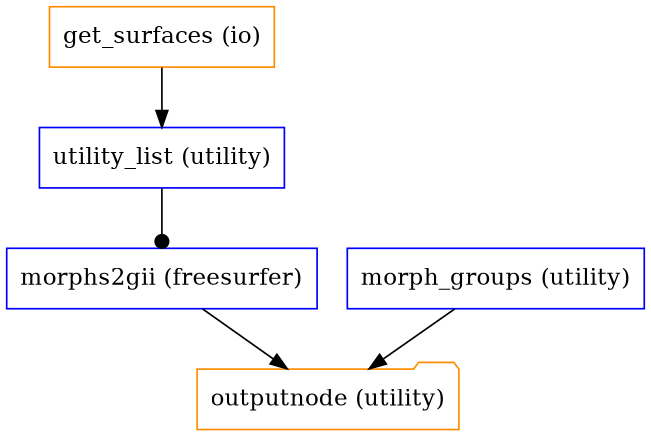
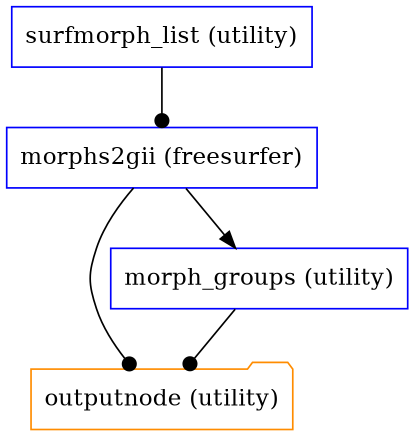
(162, 37) -> none
(162, 158) -> (162, 37)
none -> (205, 212)
(238, 334) -> (91, 272)
(419, 334) -> (215, 334)
